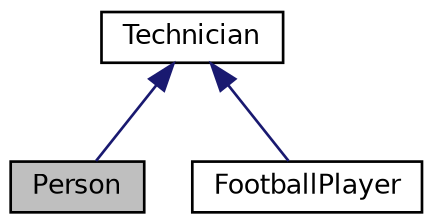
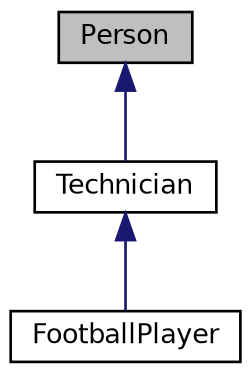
(126, 123) -> (126, 126)
